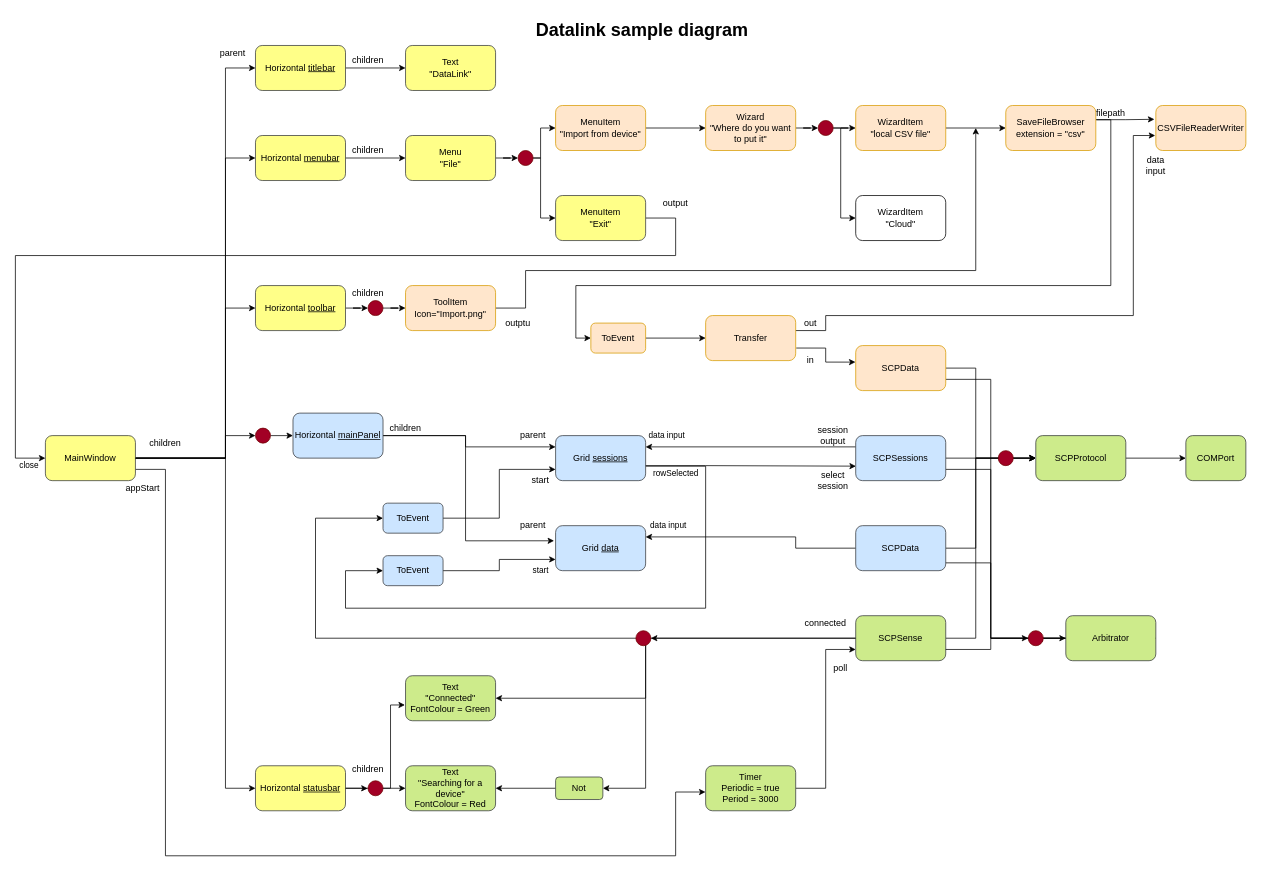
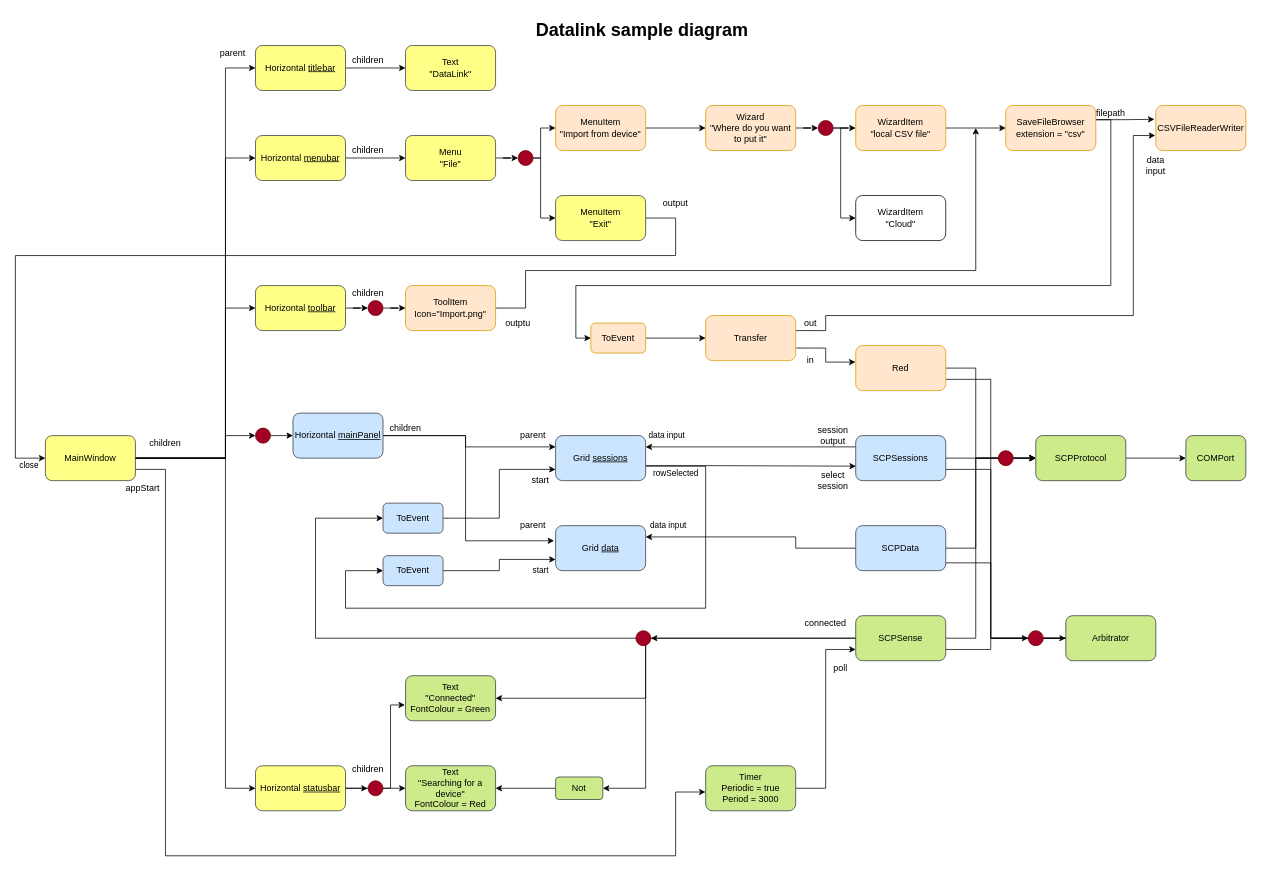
(900, 368) -> (900, 368)
